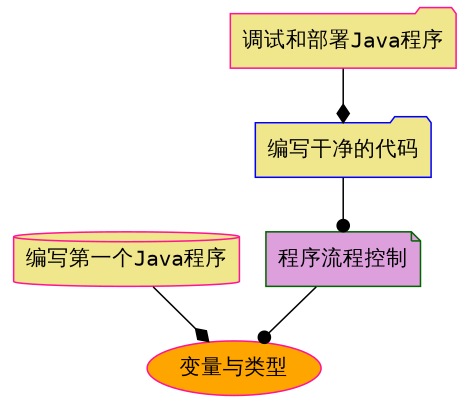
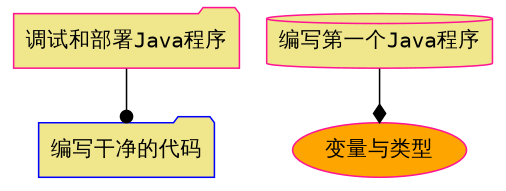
(343, 87) -> (127, 90)
(343, 259) -> none
